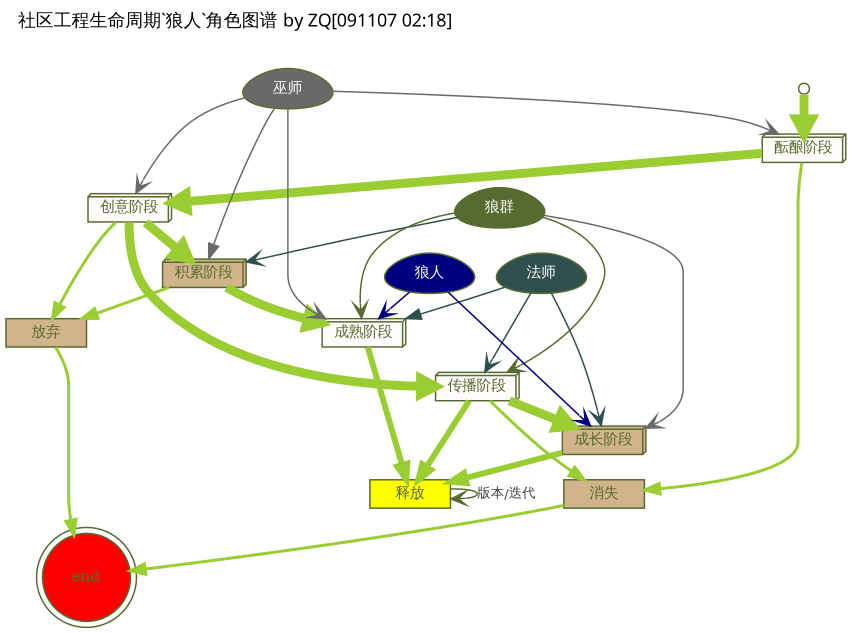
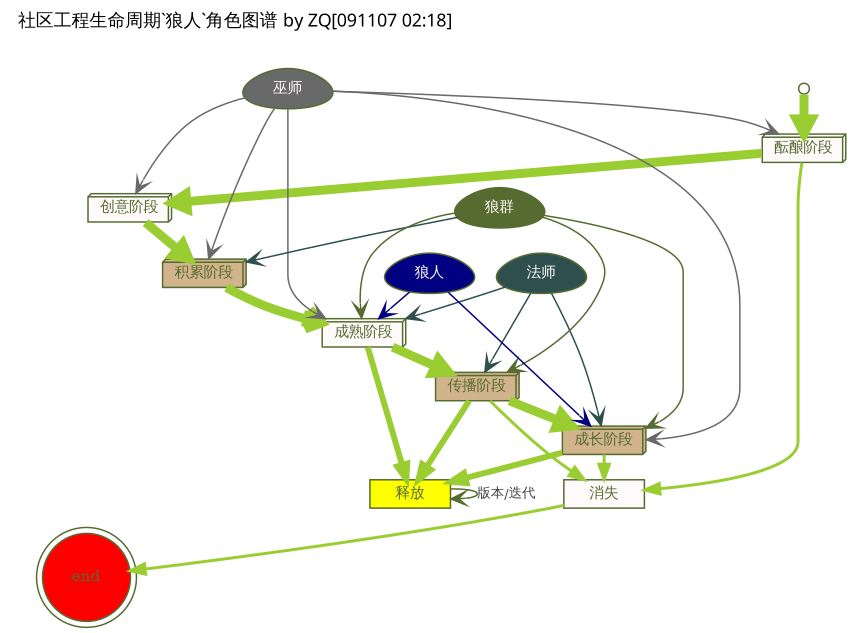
(241, 175) -> (241, 175)
none -> (661, 175)
(683, 272) -> (683, 272)
(470, 299) -> (470, 299)
(266, 306) -> (266, 306)
(46, 333) -> none
(240, 353) -> (414, 357)
(477, 387) -> (477, 387)
none -> (604, 459)
(604, 494) -> (604, 494)
